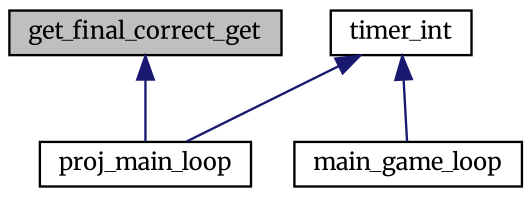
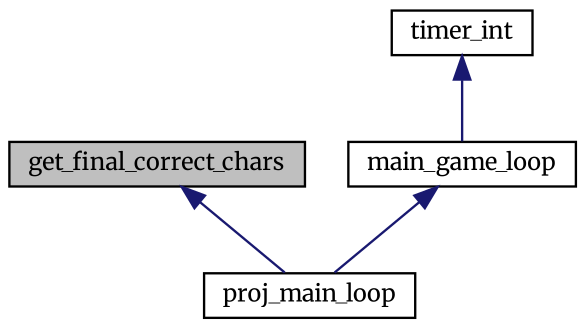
(145, 33) -> (157, 164)
(263, 104) -> (377, 237)
